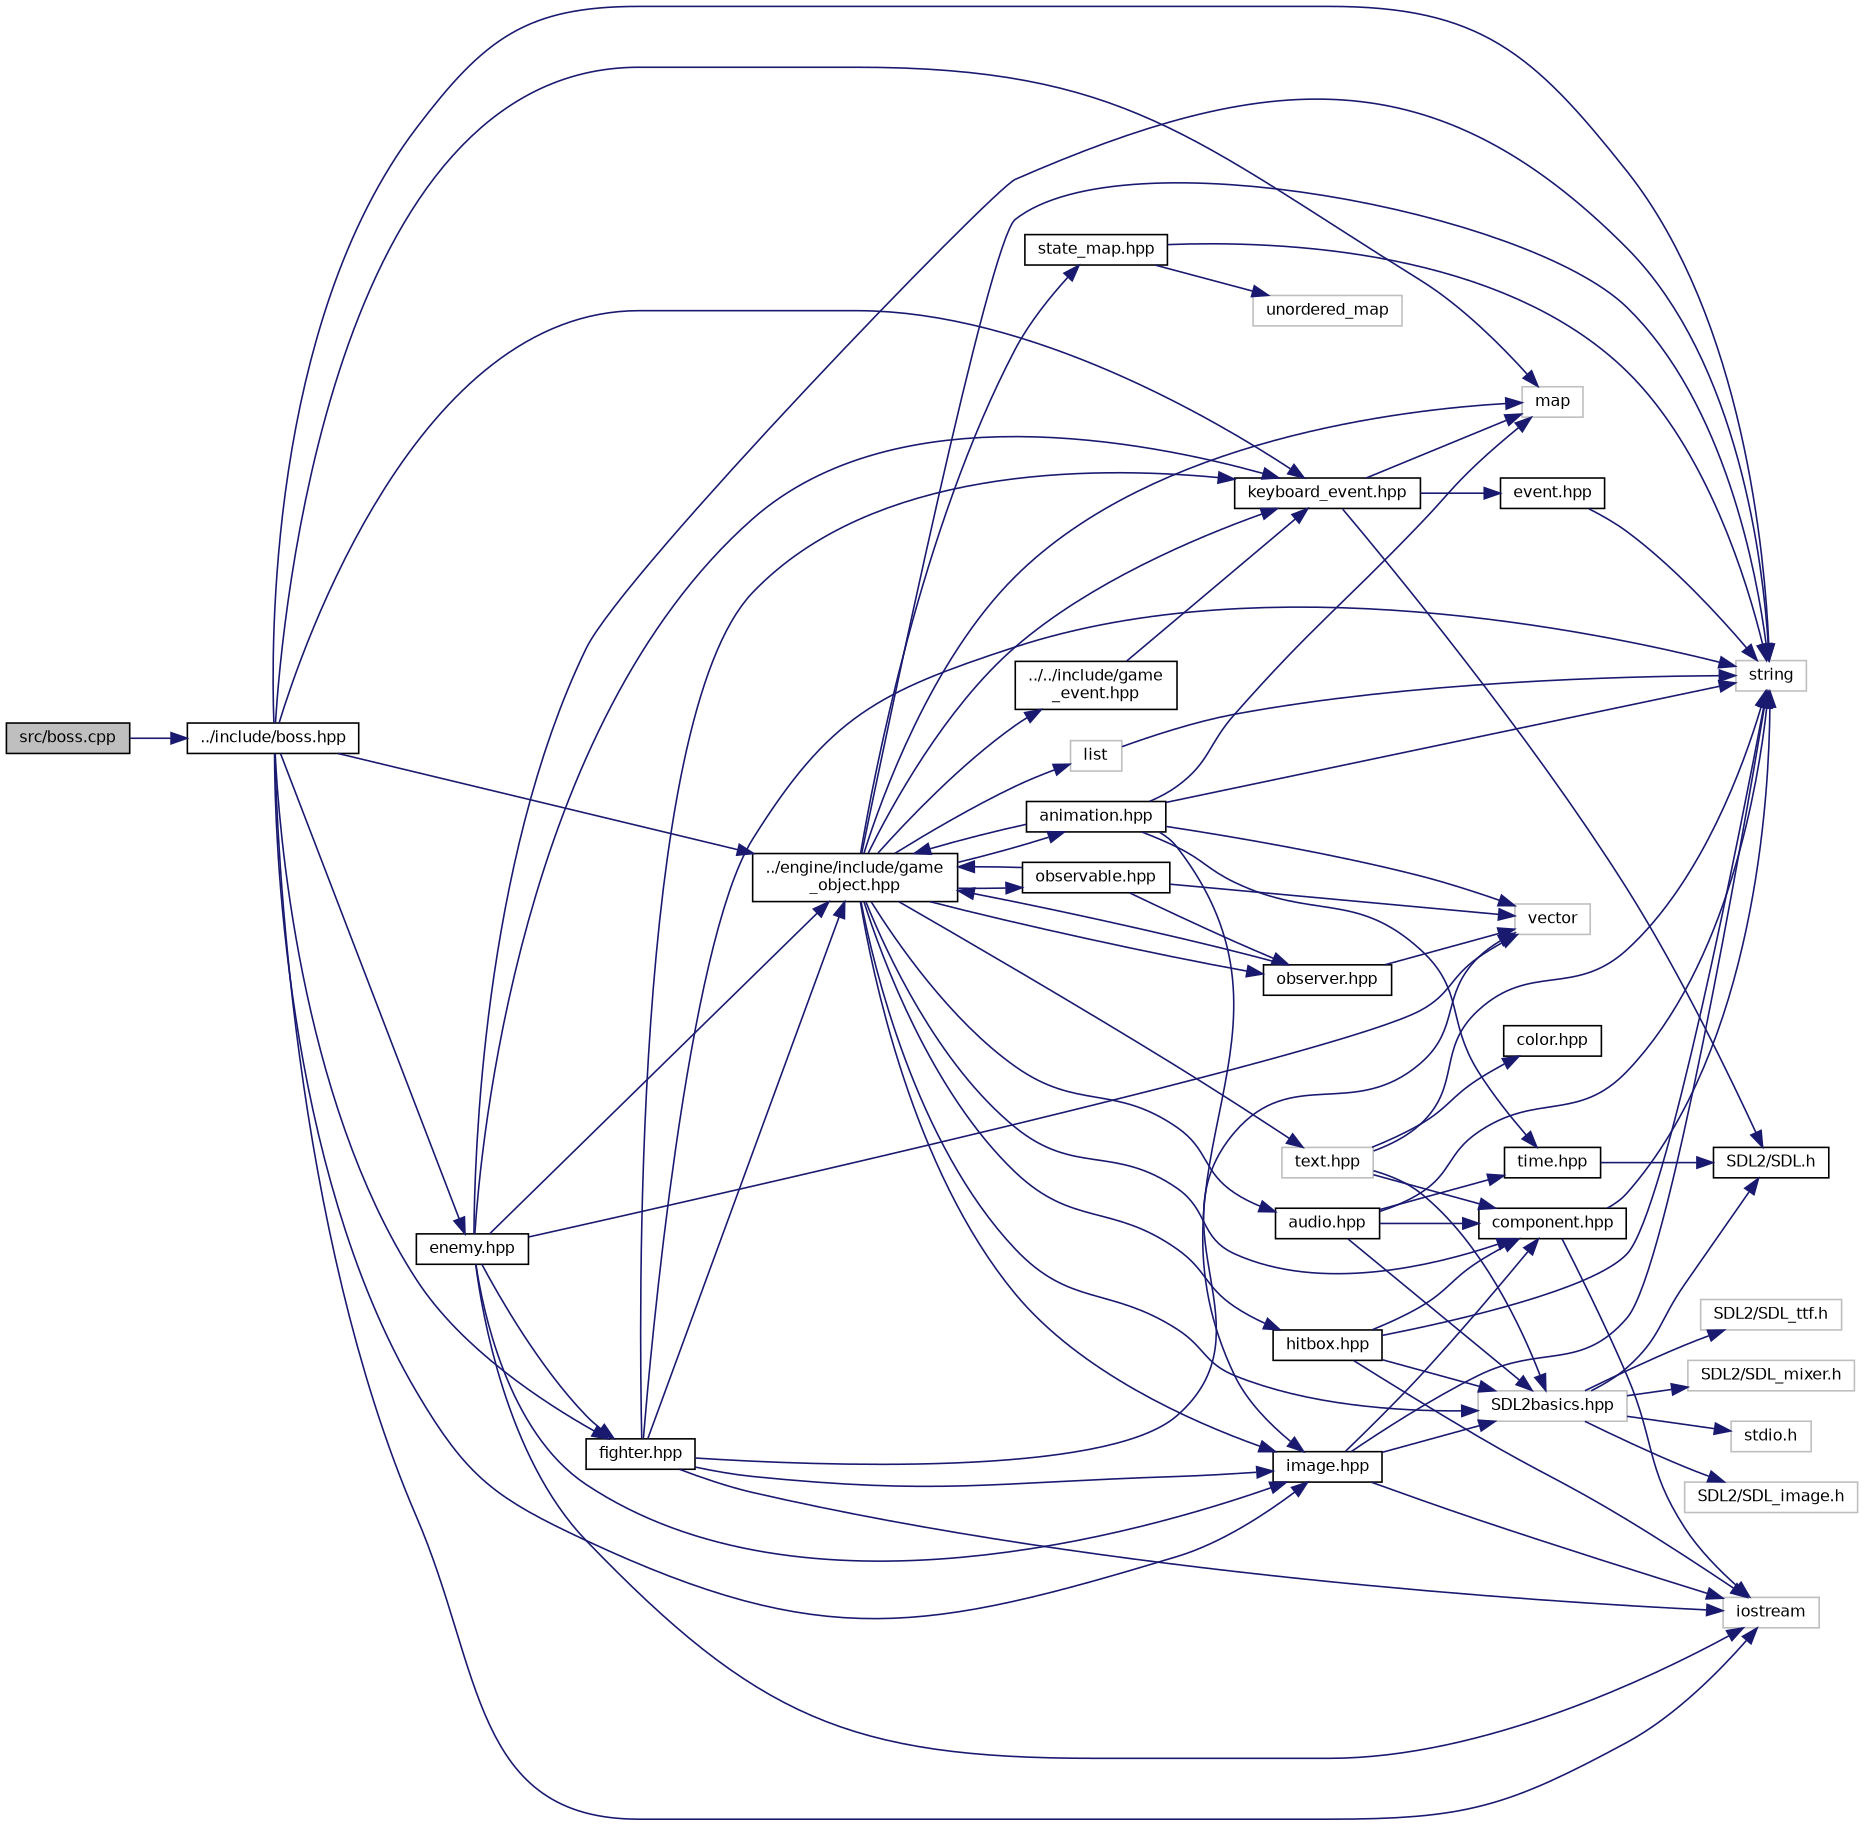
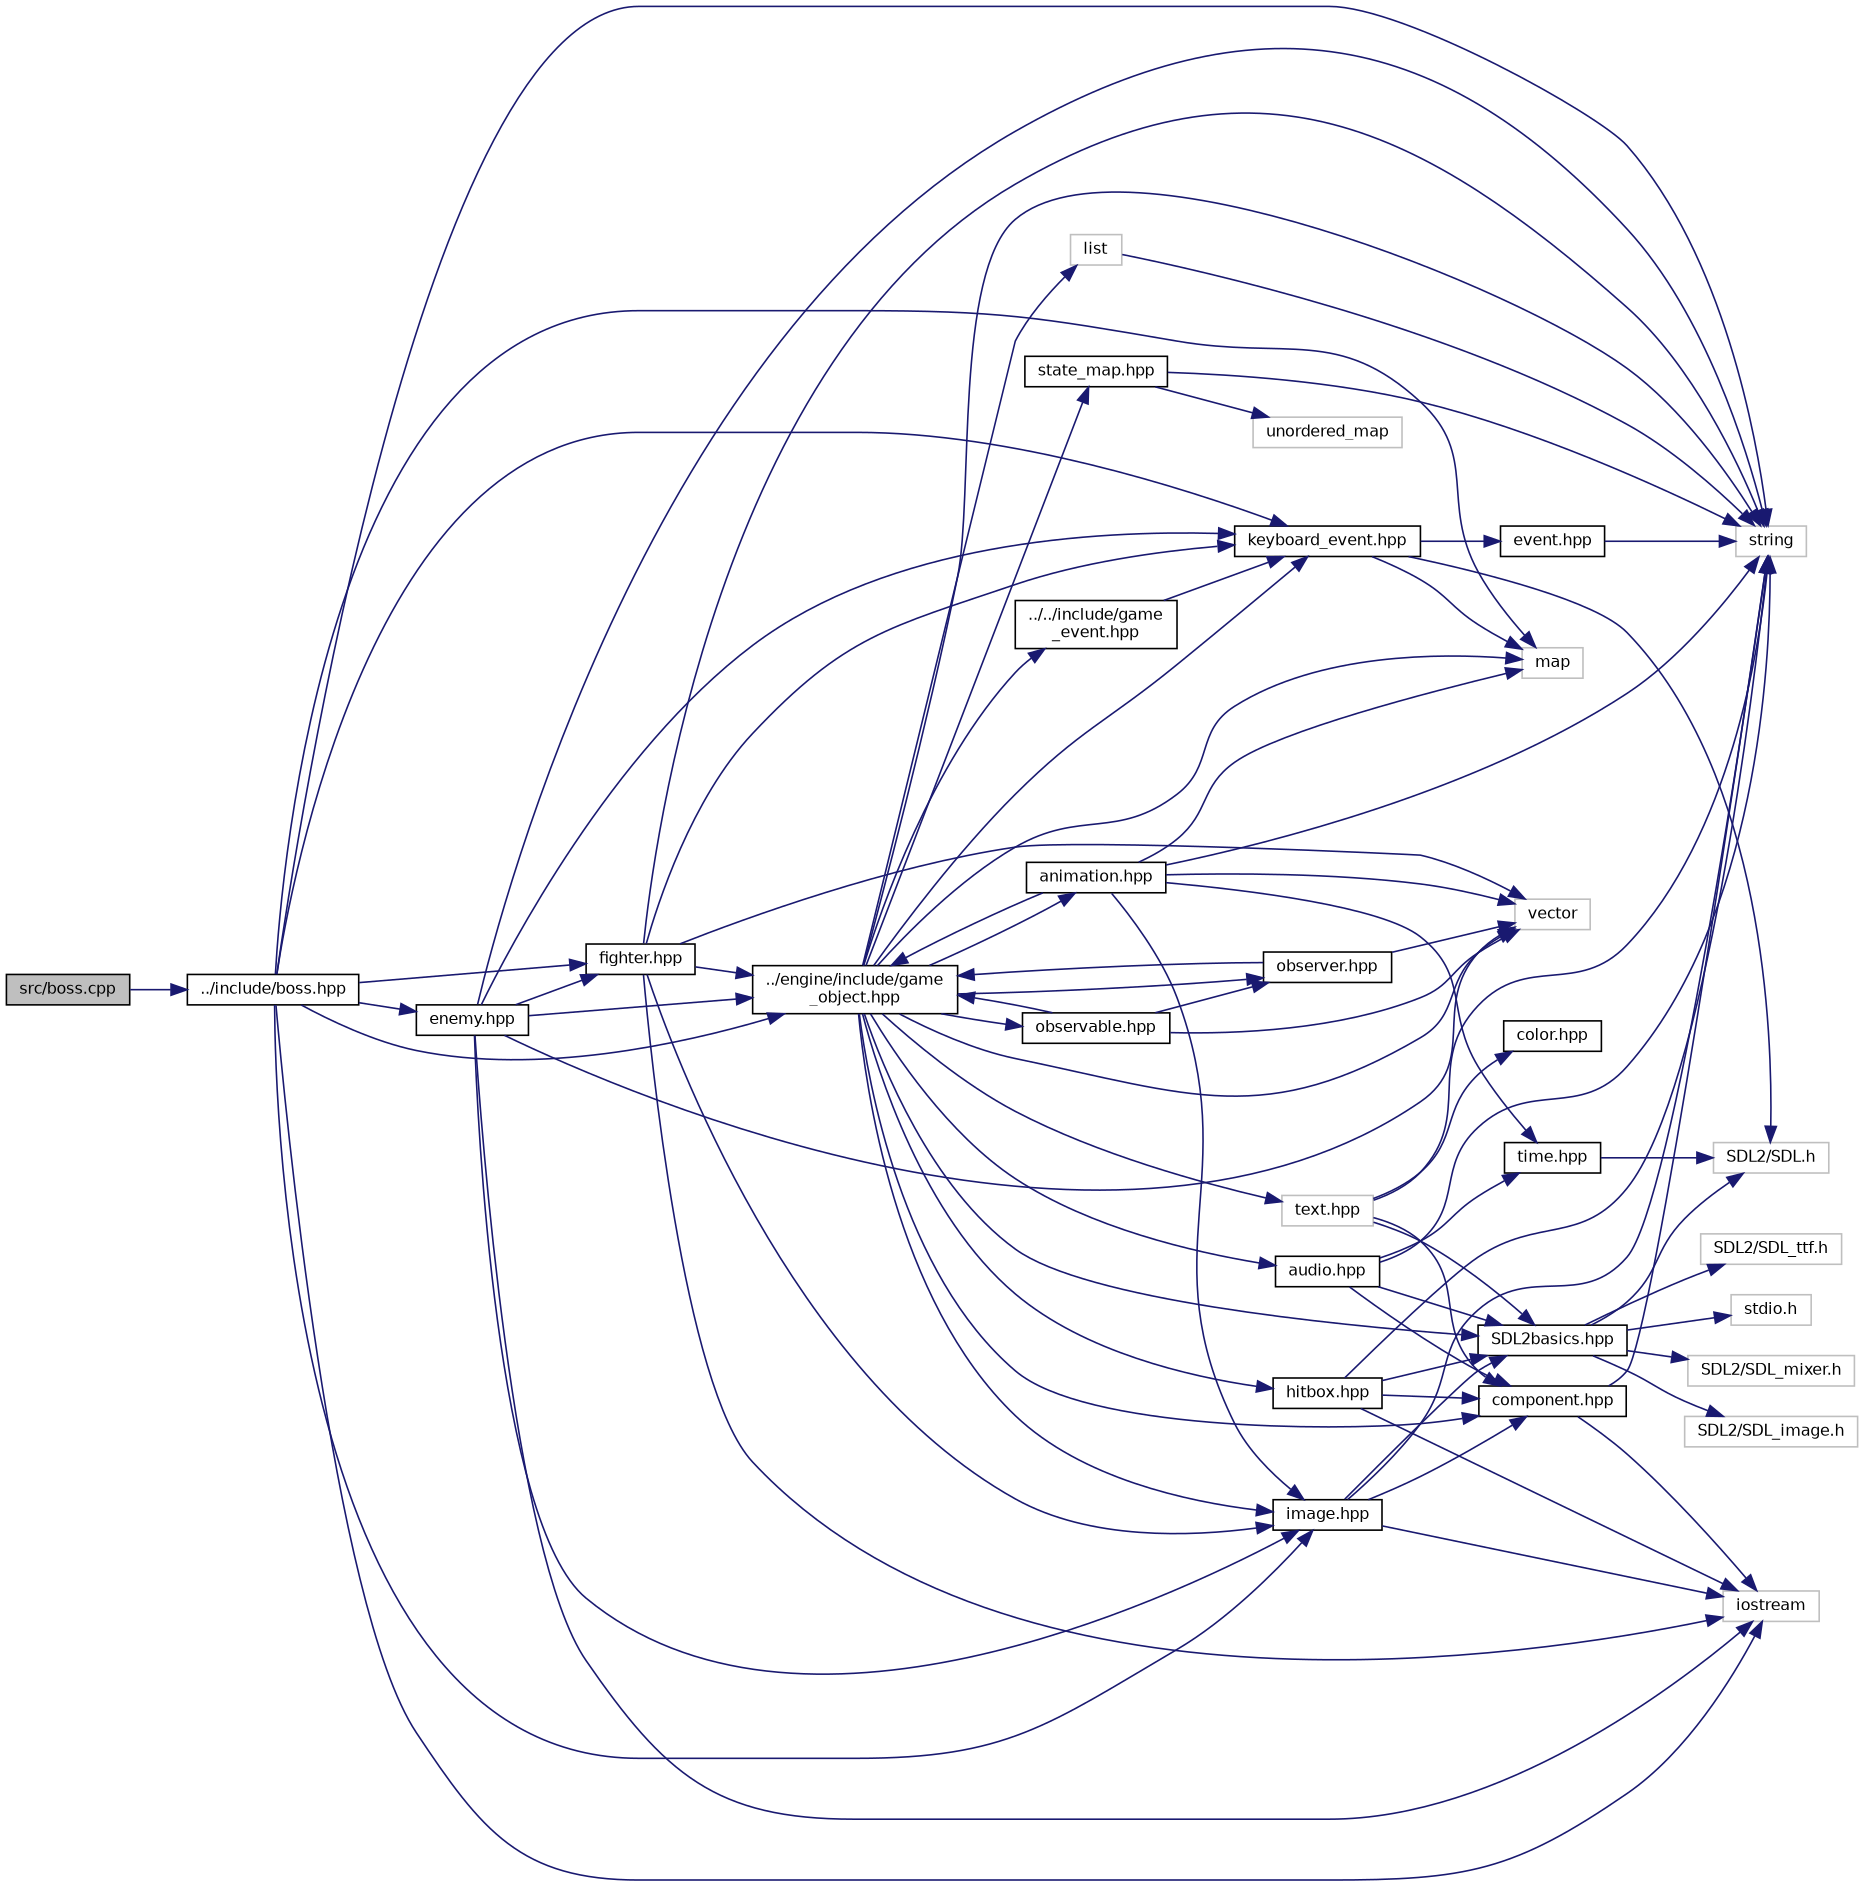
none -> (1226, 1096)
(1771, 1163) -> (1771, 1158)
(1553, 1406) -> (1553, 1340)
